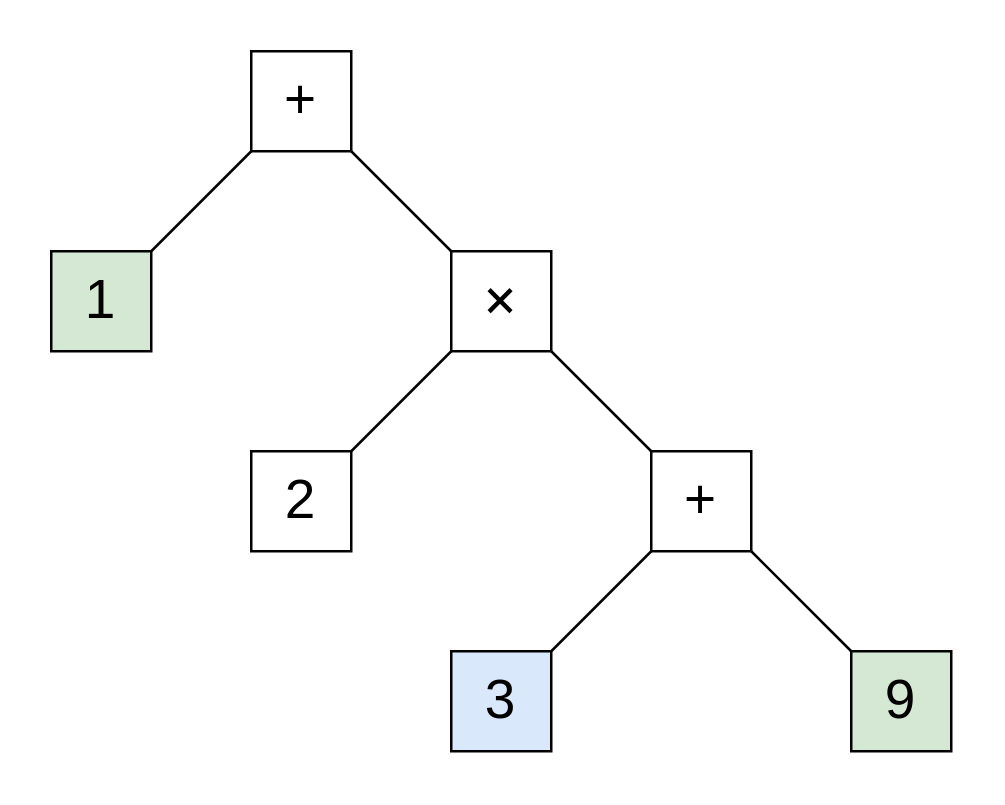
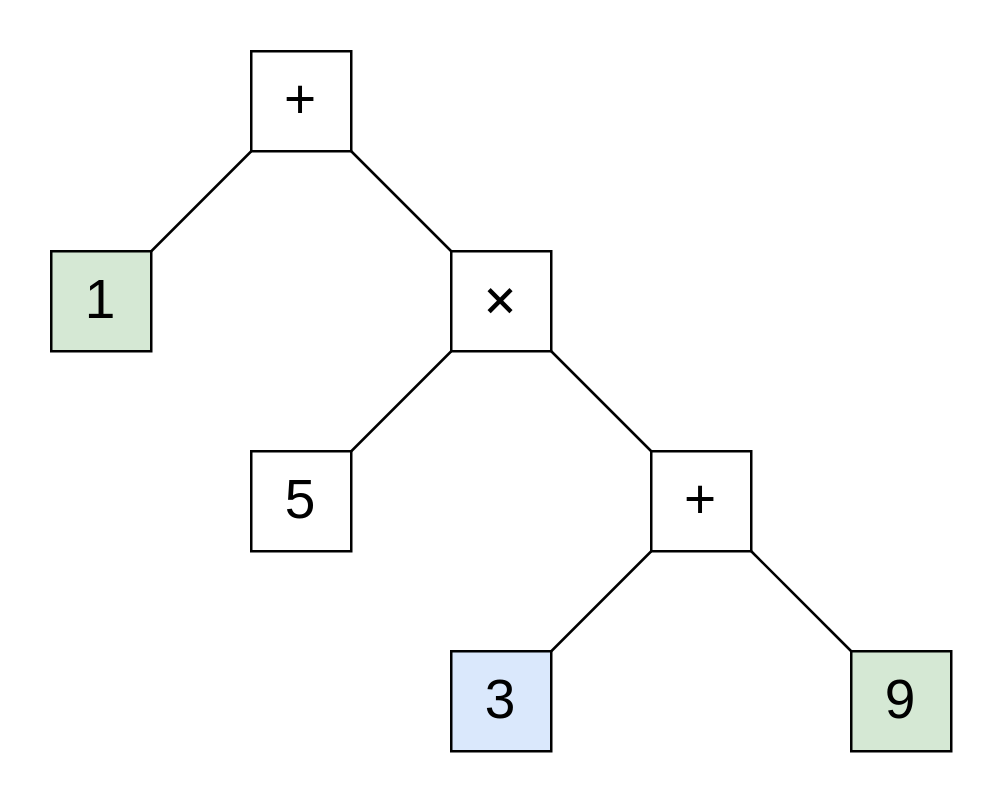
(301, 501) -> (301, 501)
